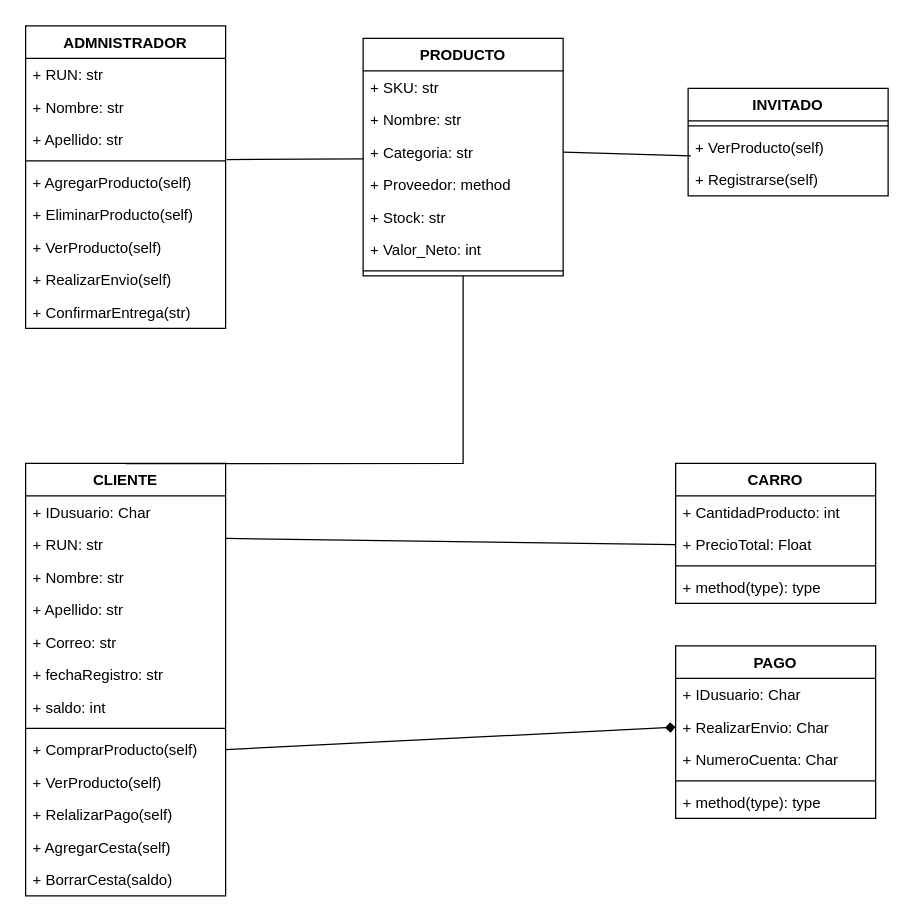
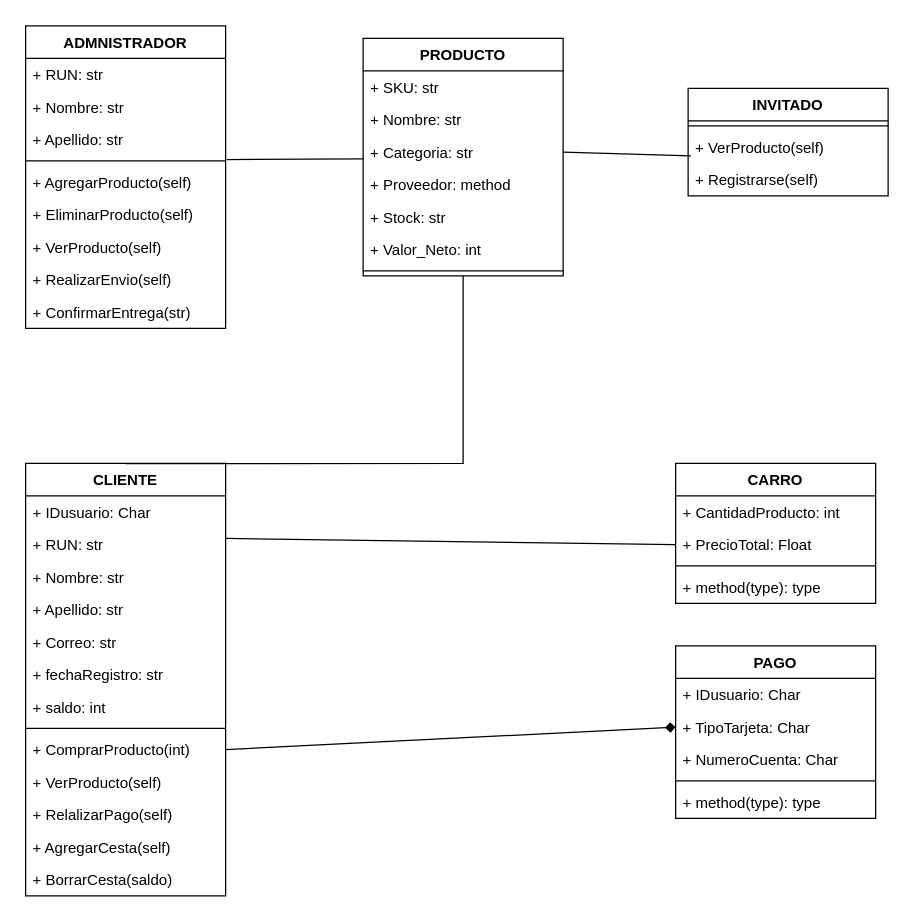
(759, 728) -> (755, 728)
(125, 750) -> (121, 750)
